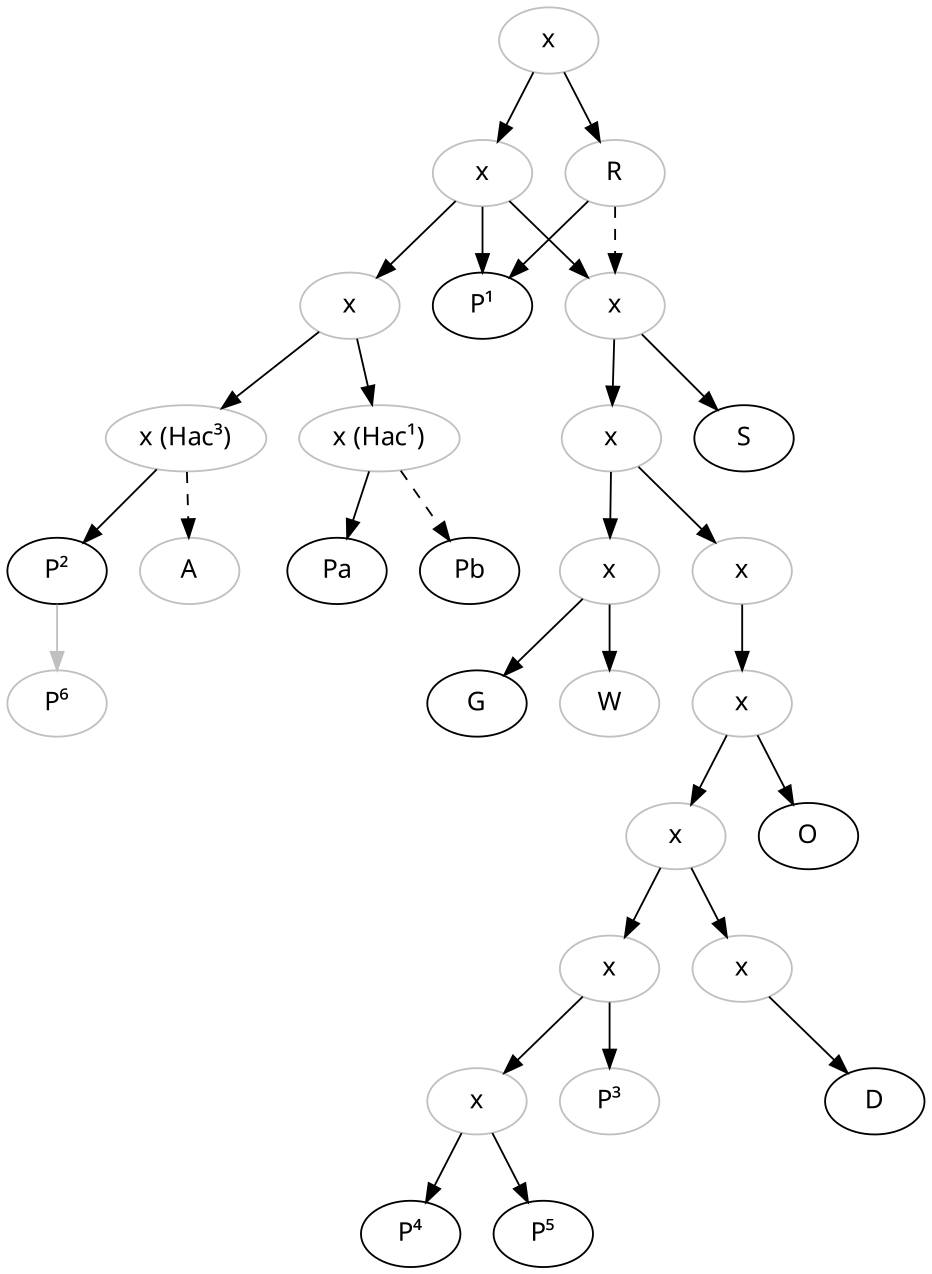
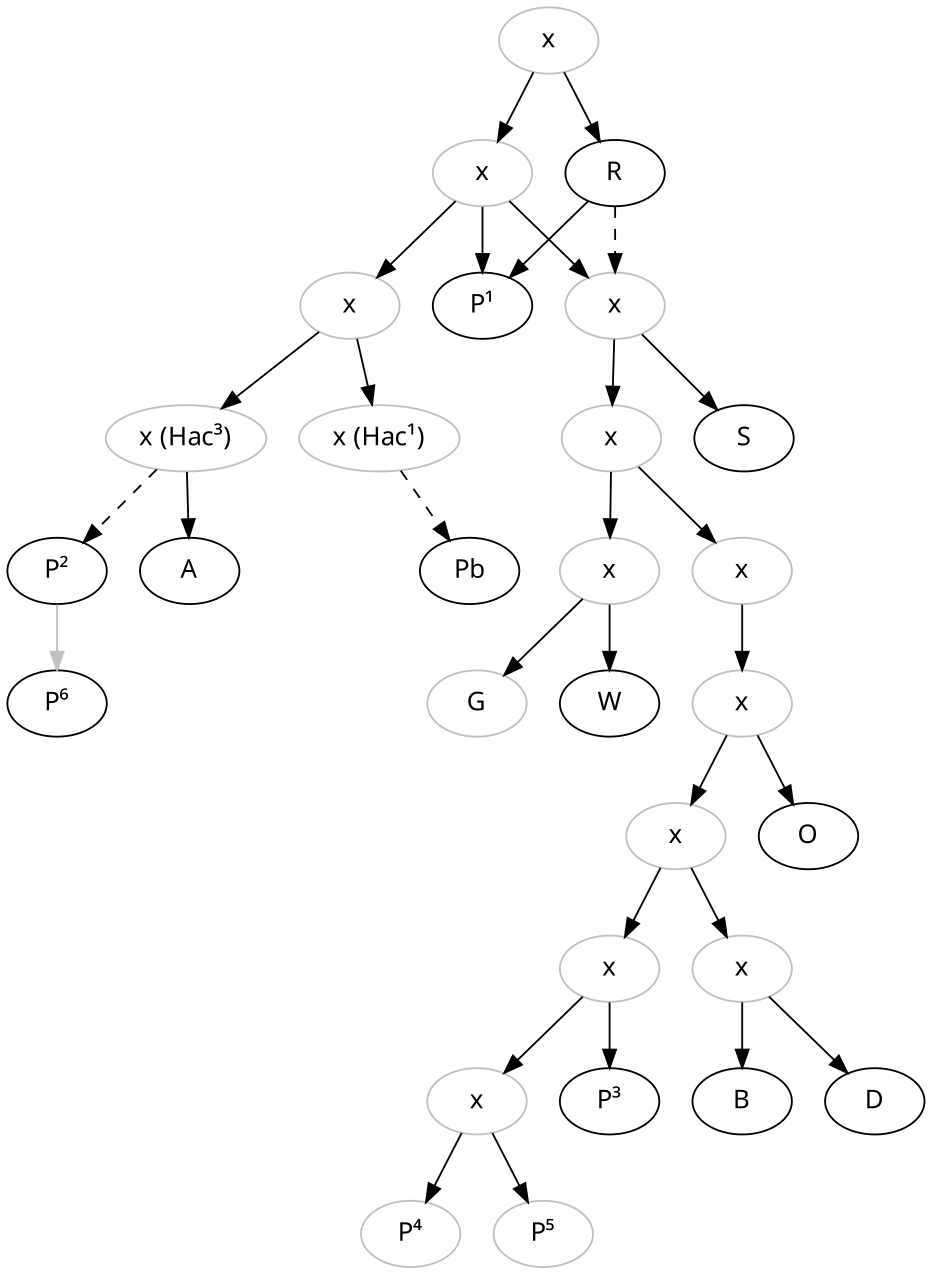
(615, 173) -> (615, 173)
(188, 496) -> (188, 496)
(127, 499) -> (127, 499)
(190, 571) -> (190, 571)
(337, 571) -> none
(57, 704) -> (57, 704)
(477, 704) -> (477, 704)
(610, 704) -> (610, 704)
(610, 1101) -> (610, 1101)
none -> (742, 1101)
(411, 1234) -> (411, 1234)
(543, 1234) -> (543, 1234)
